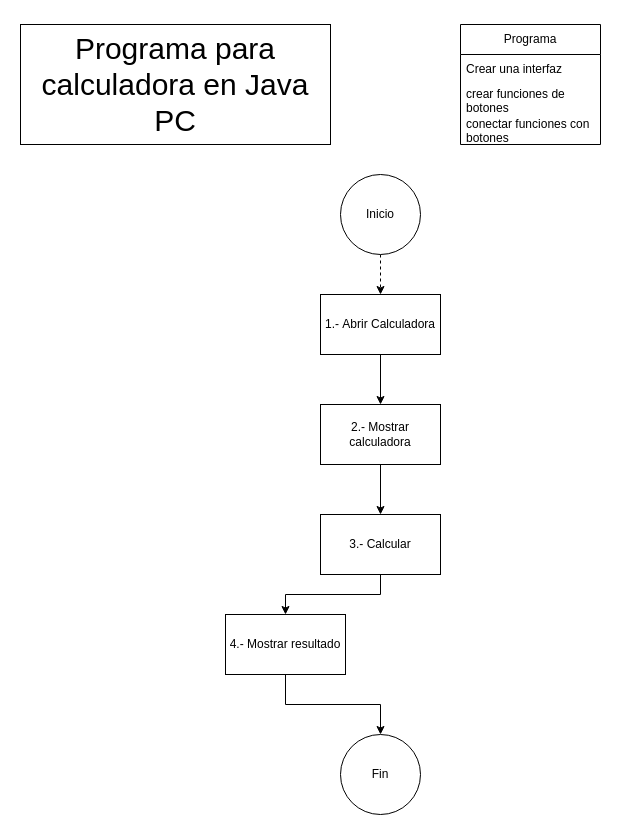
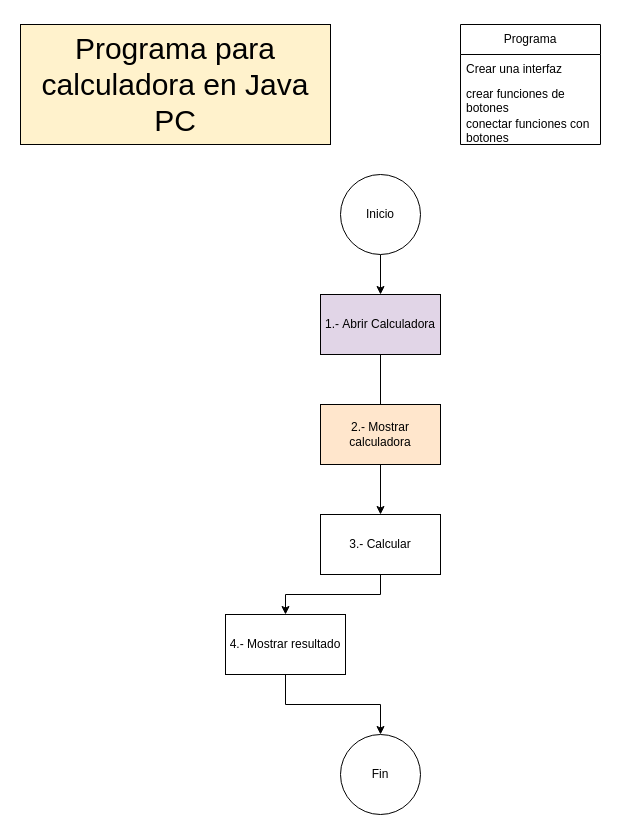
(176, 85) -> (176, 85)
(381, 271) -> (381, 271)
(381, 325) -> (381, 325)
(381, 396) -> (381, 399)
(381, 435) -> (381, 435)
